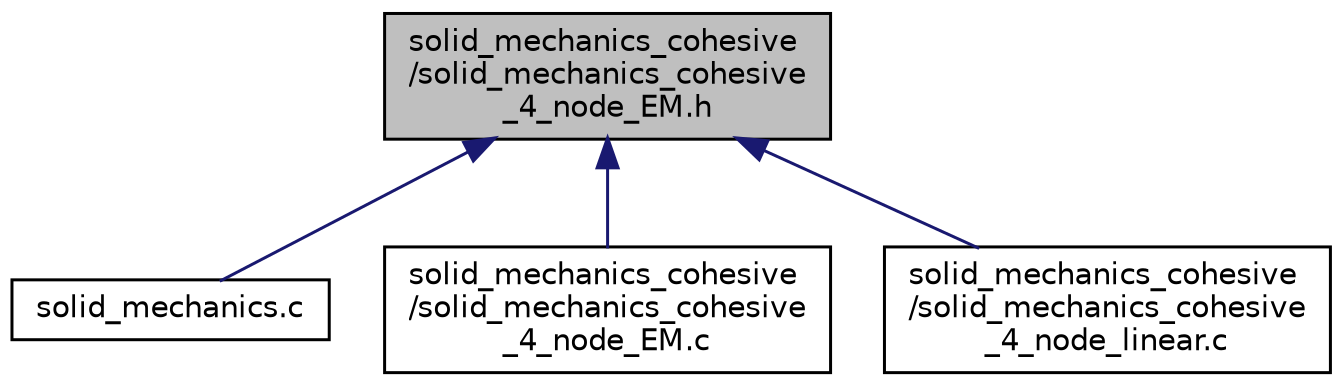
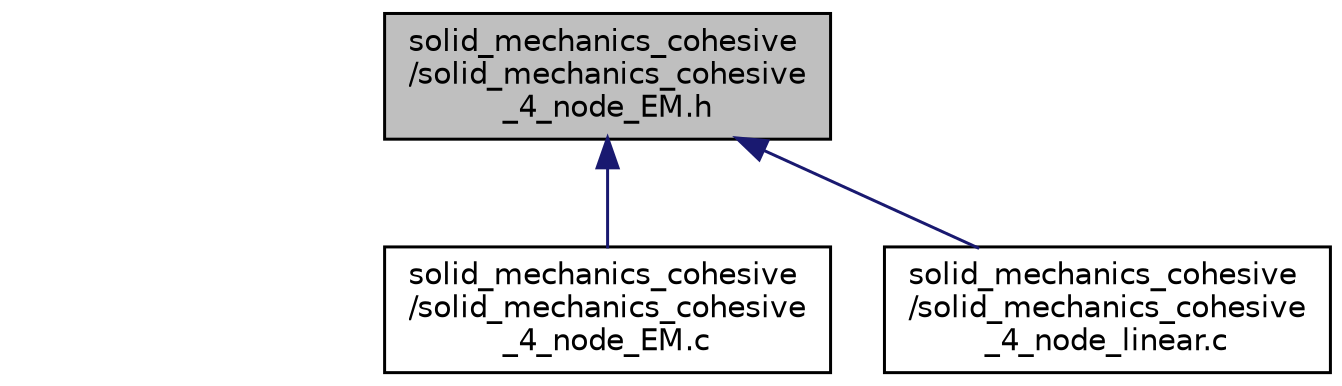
(171, 310) -> none
